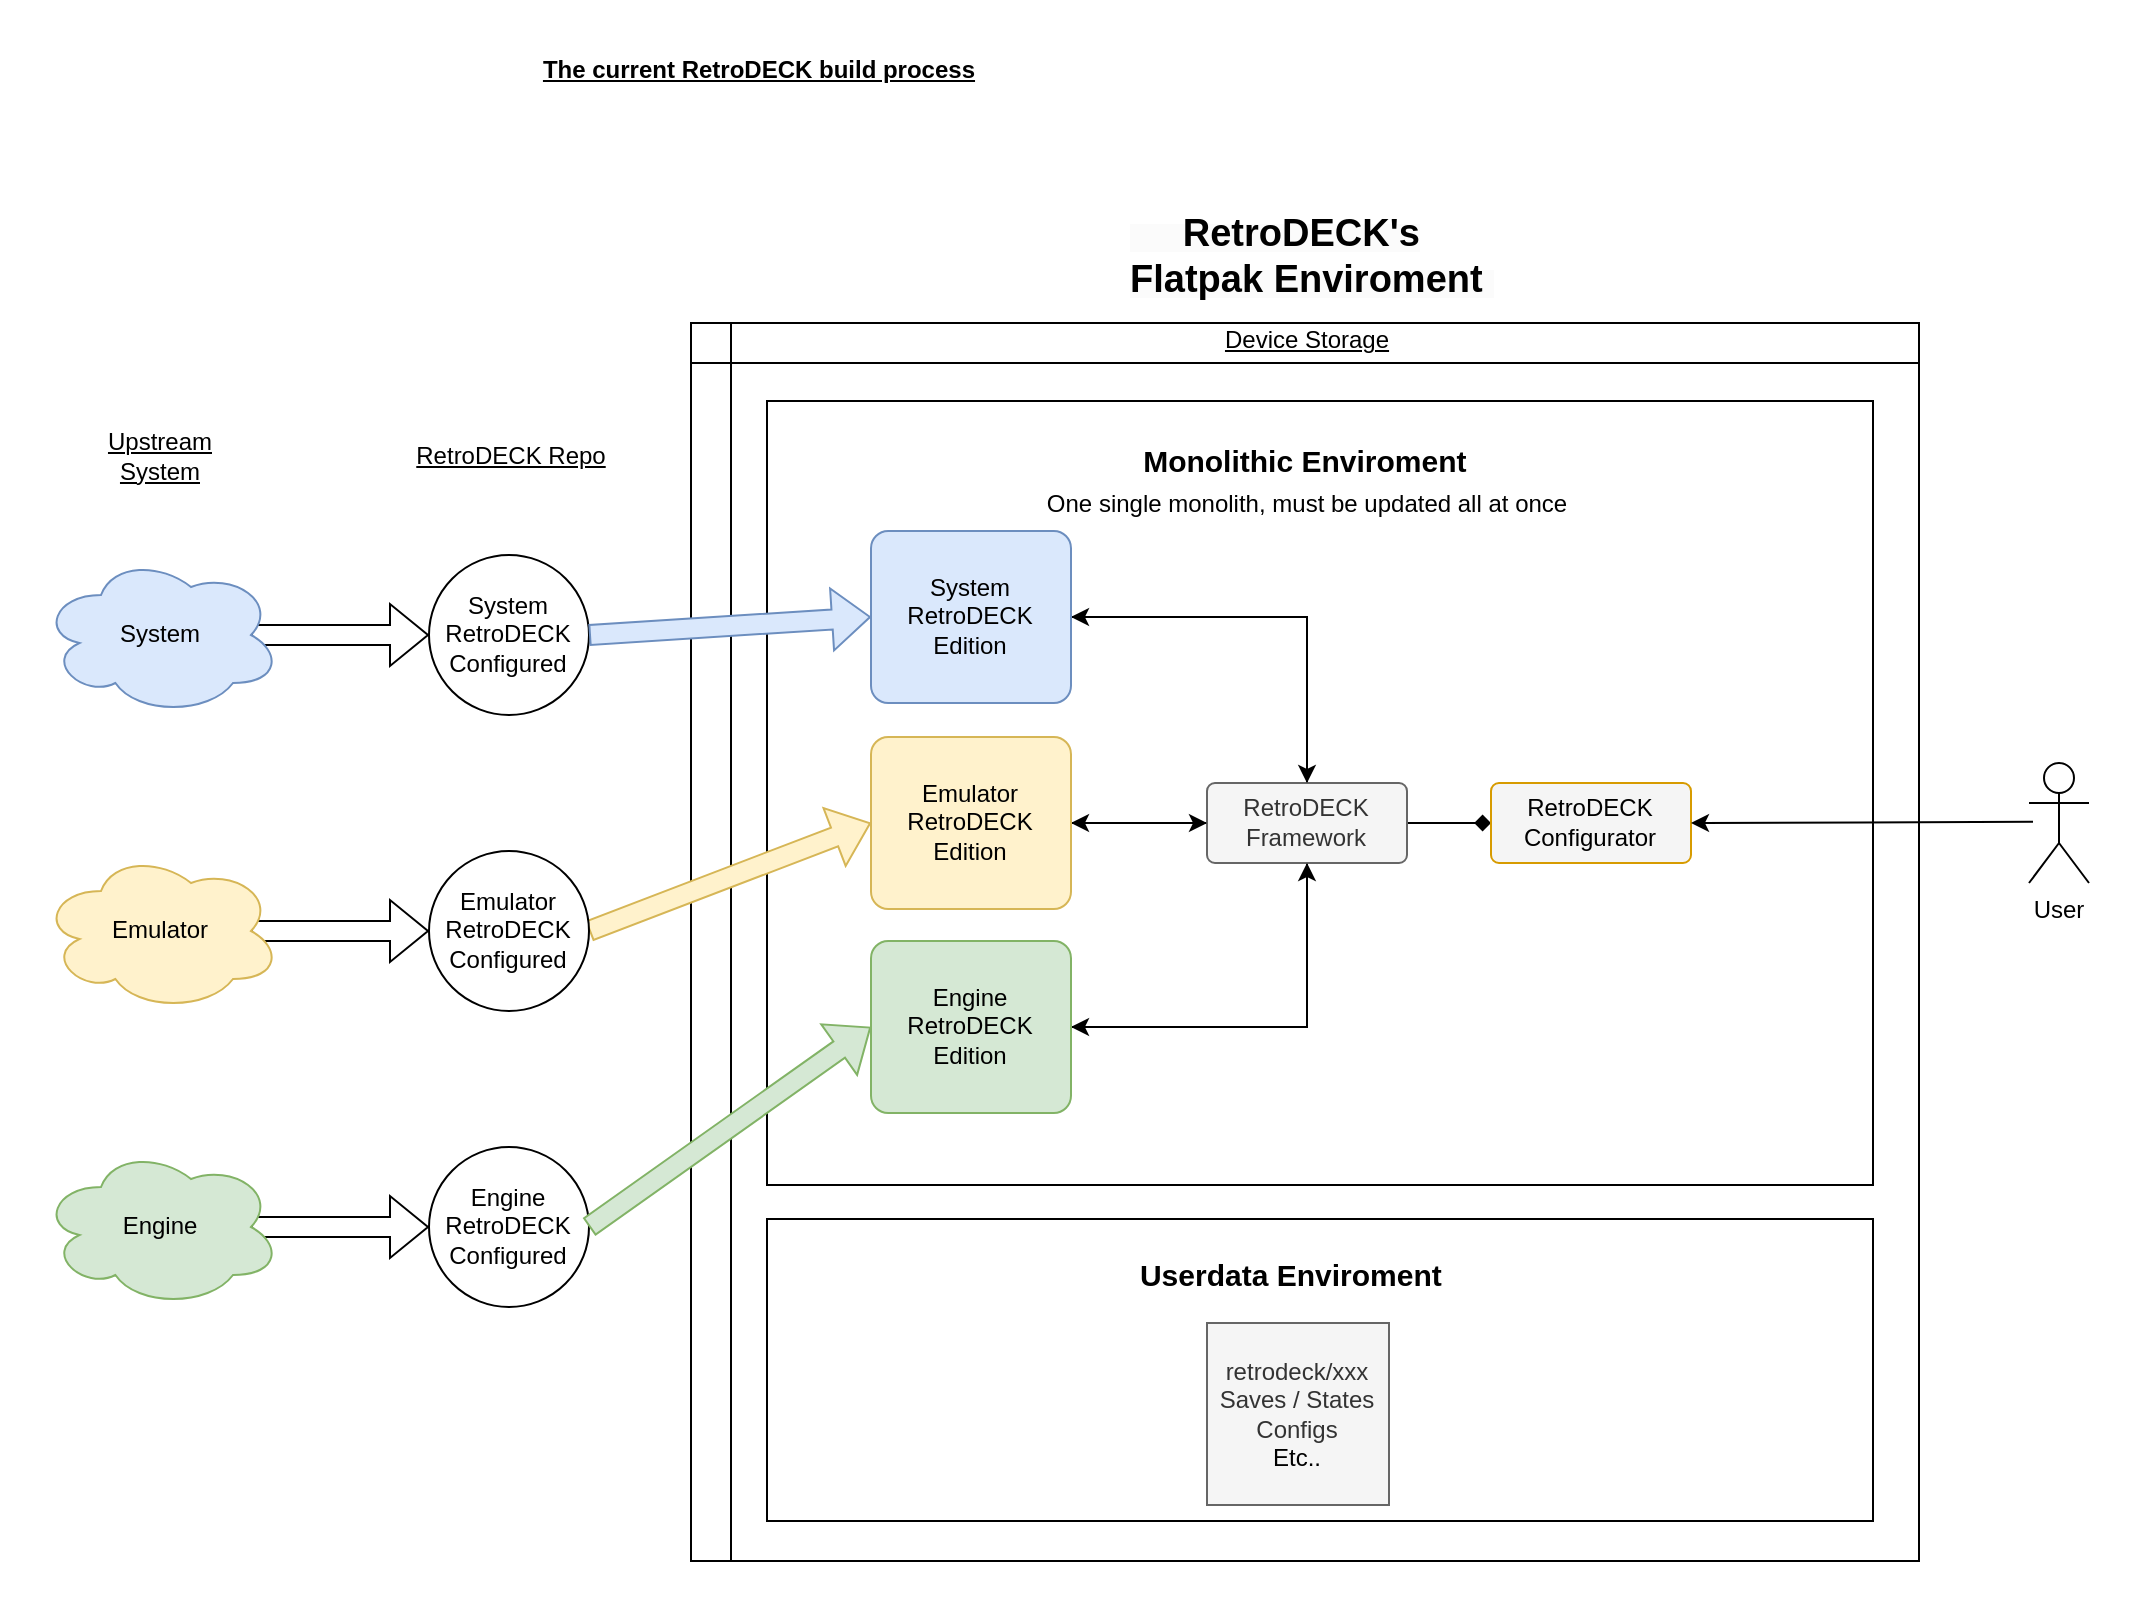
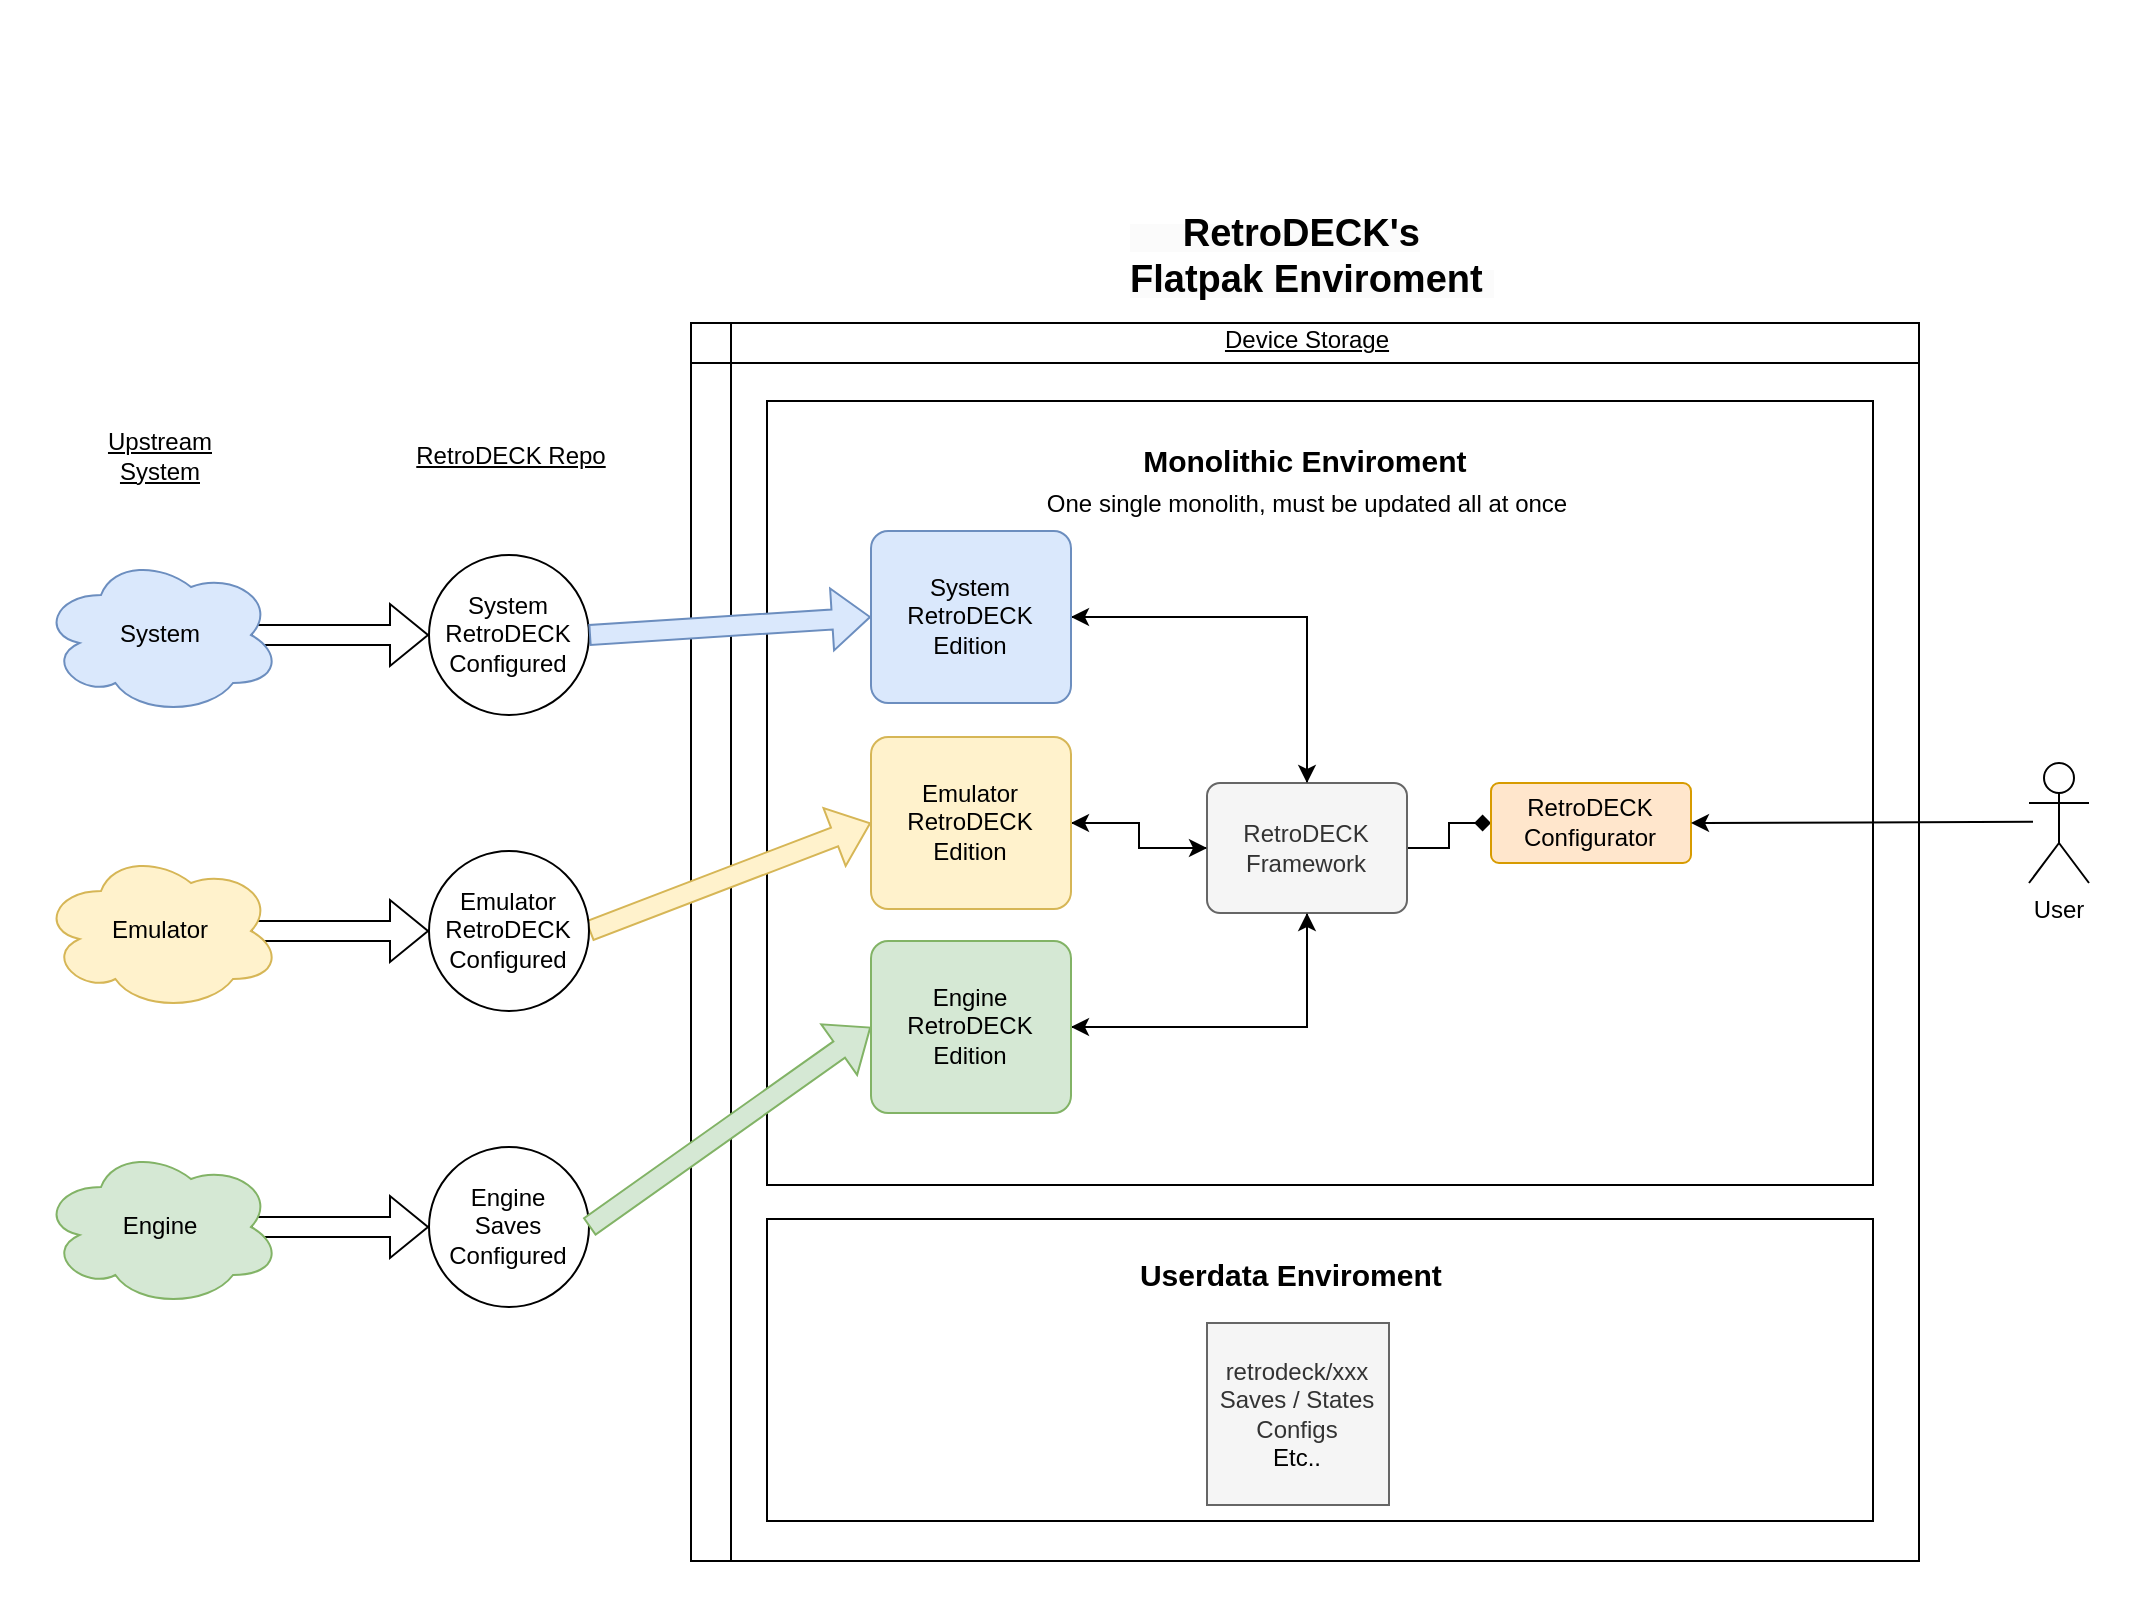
(760, 71) -> none
(1307, 823) -> (1307, 848)
(1591, 823) -> (1591, 823)
(509, 1227) -> (509, 1227)
